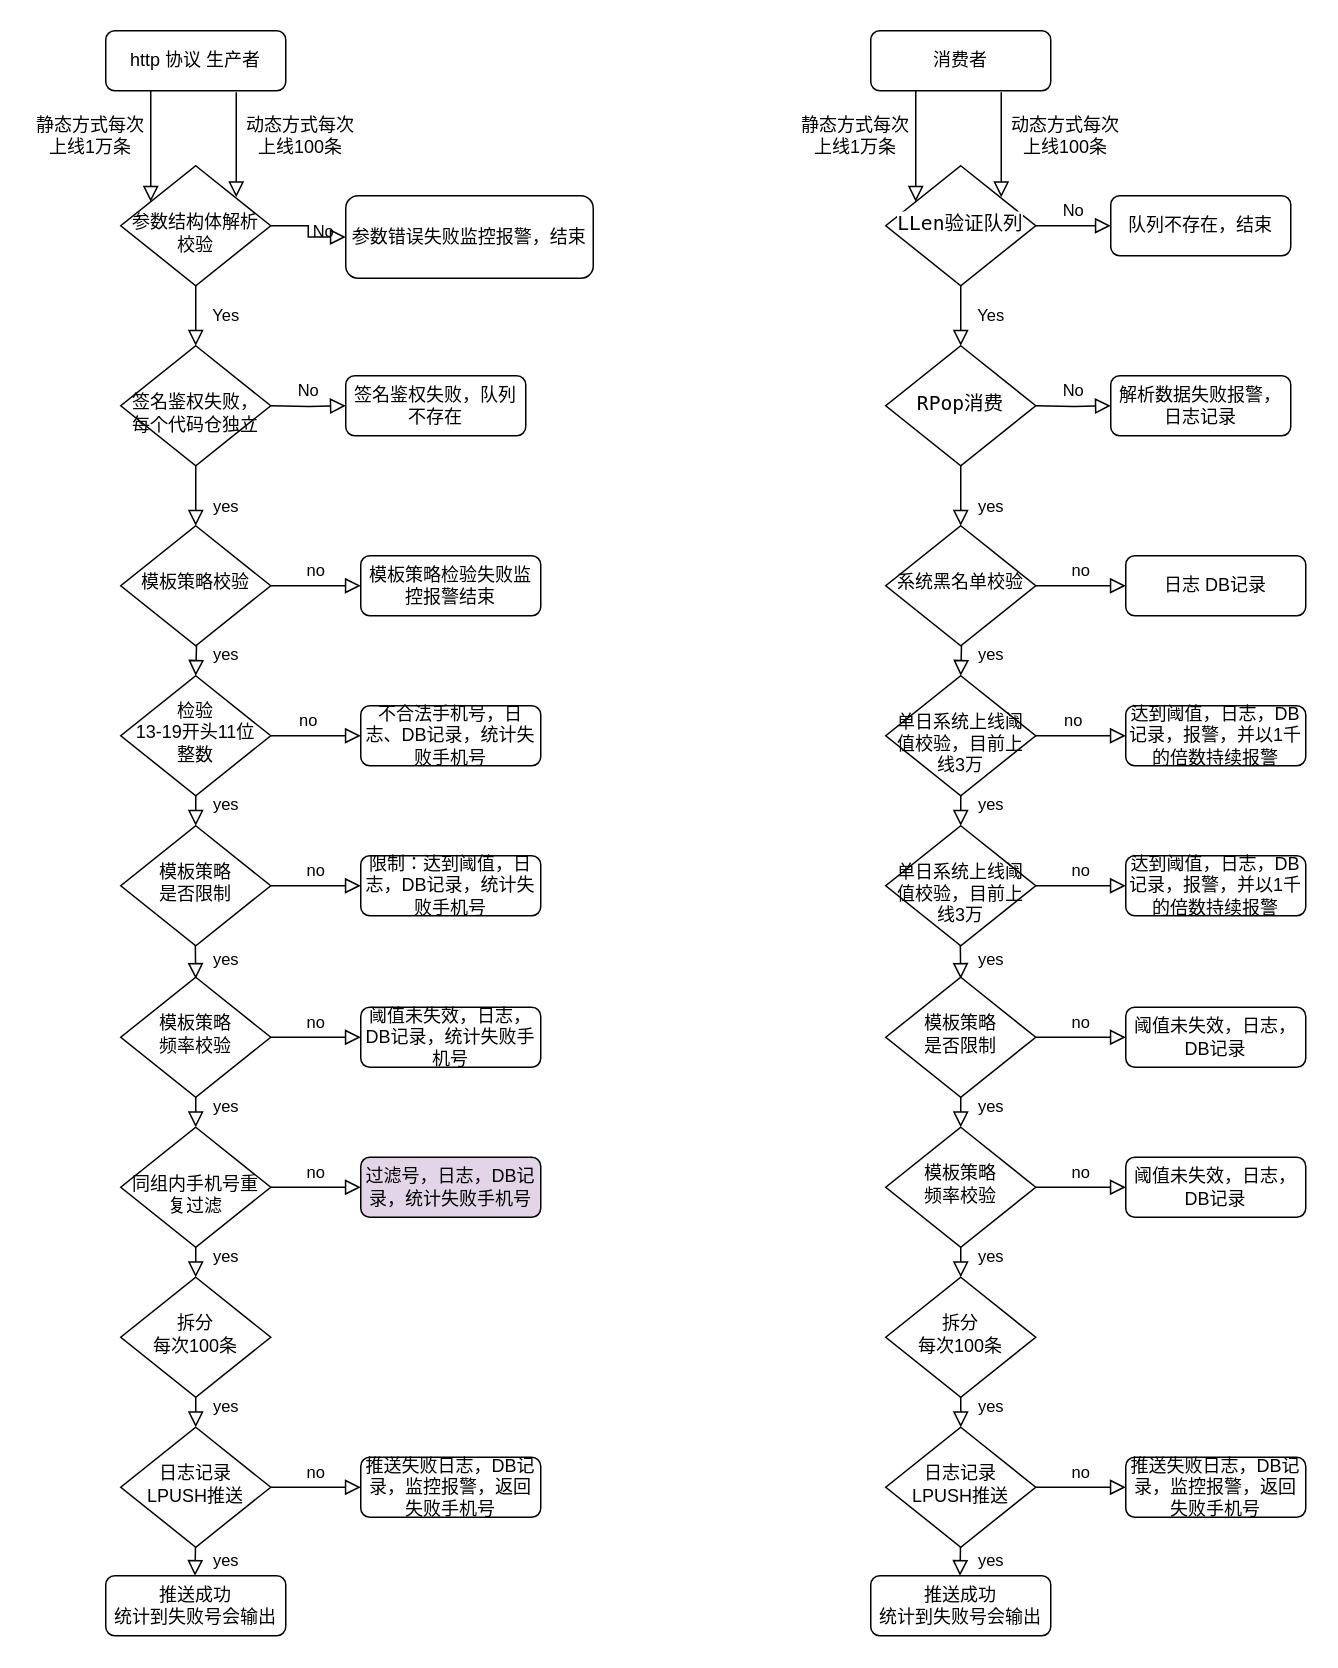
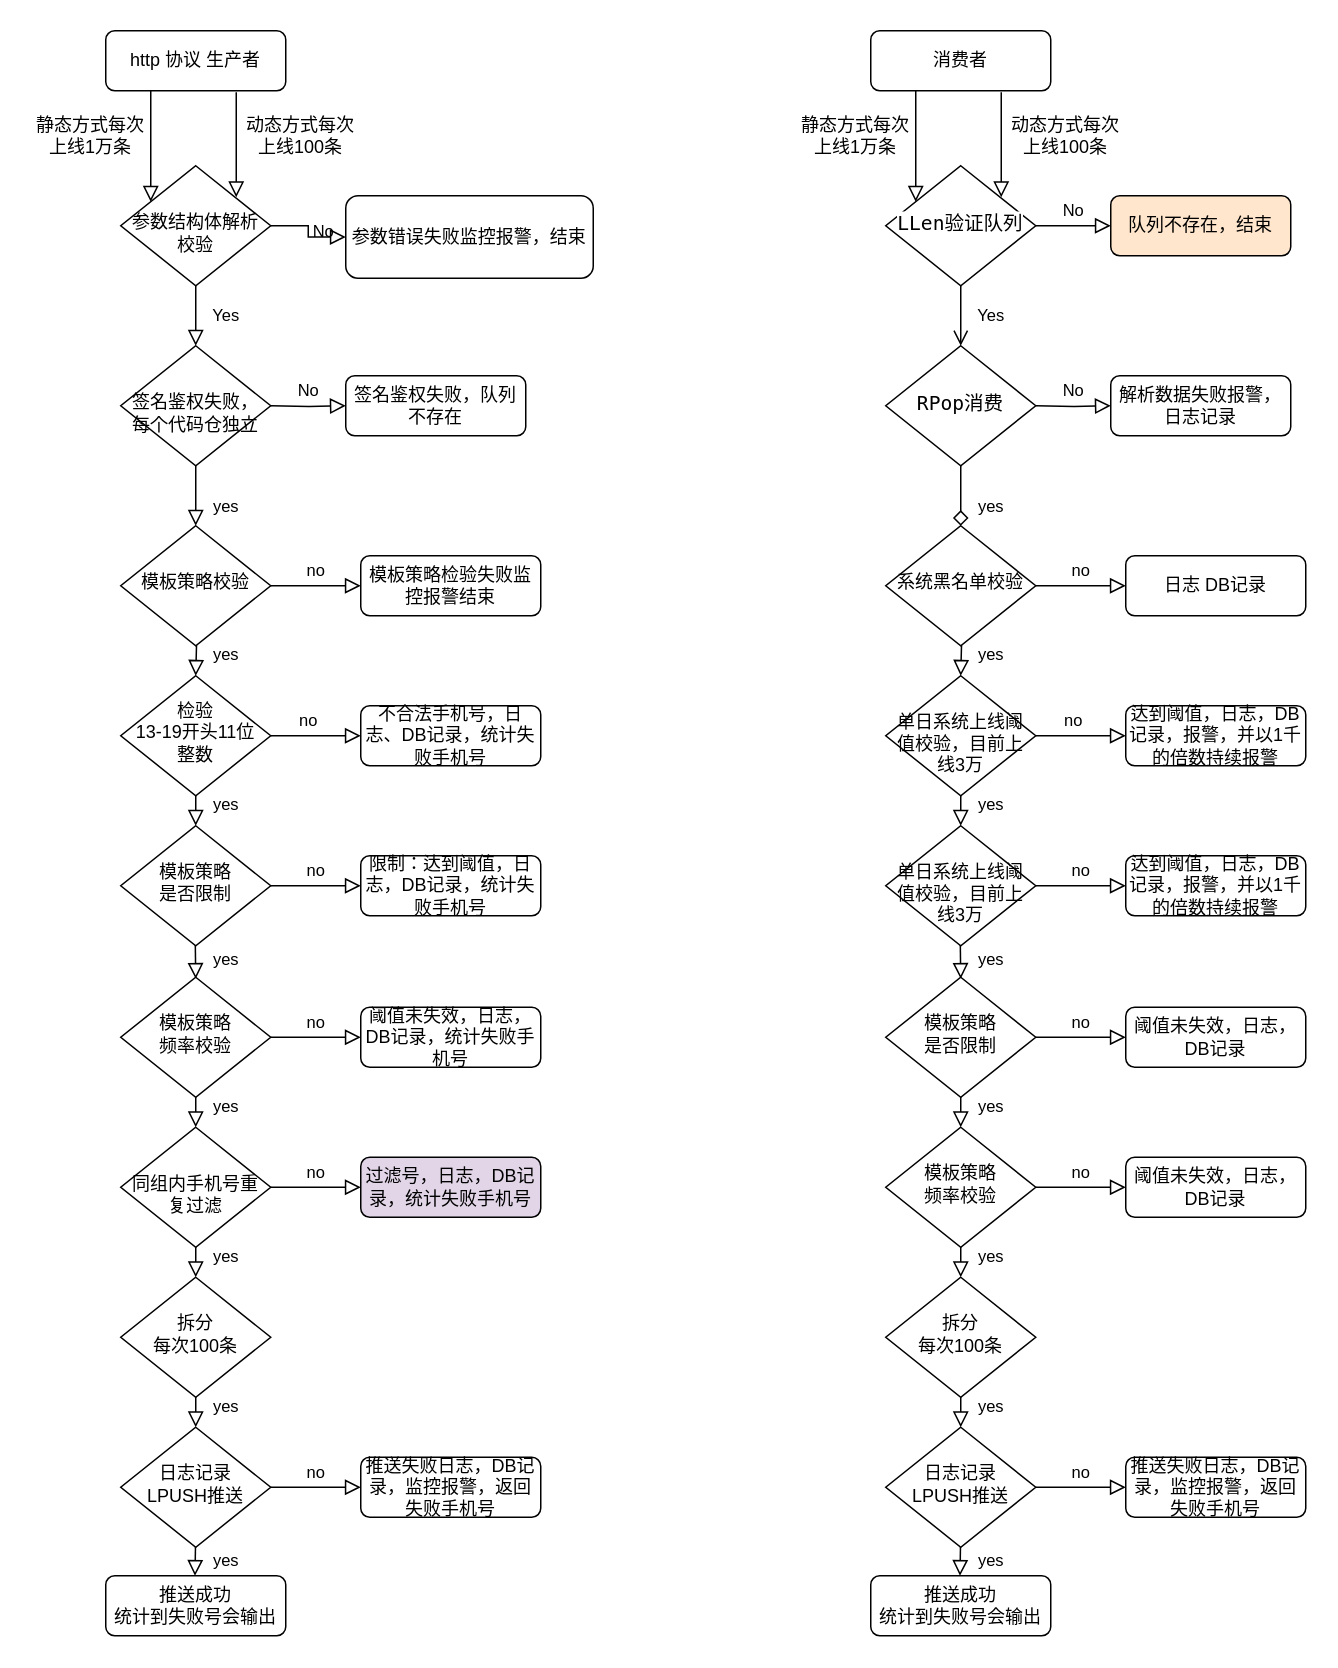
(1201, 226) -> (1201, 226)
(961, 329) -> (961, 335)
(961, 509) -> (961, 509)
